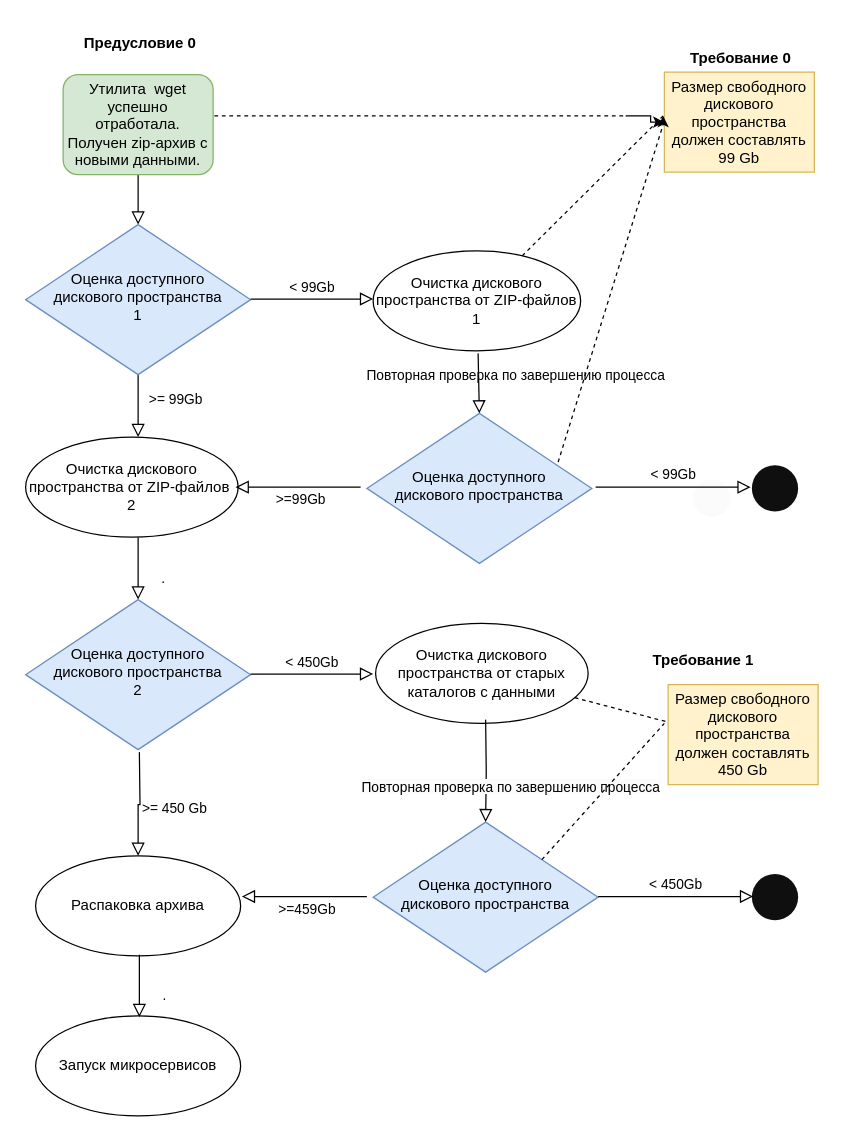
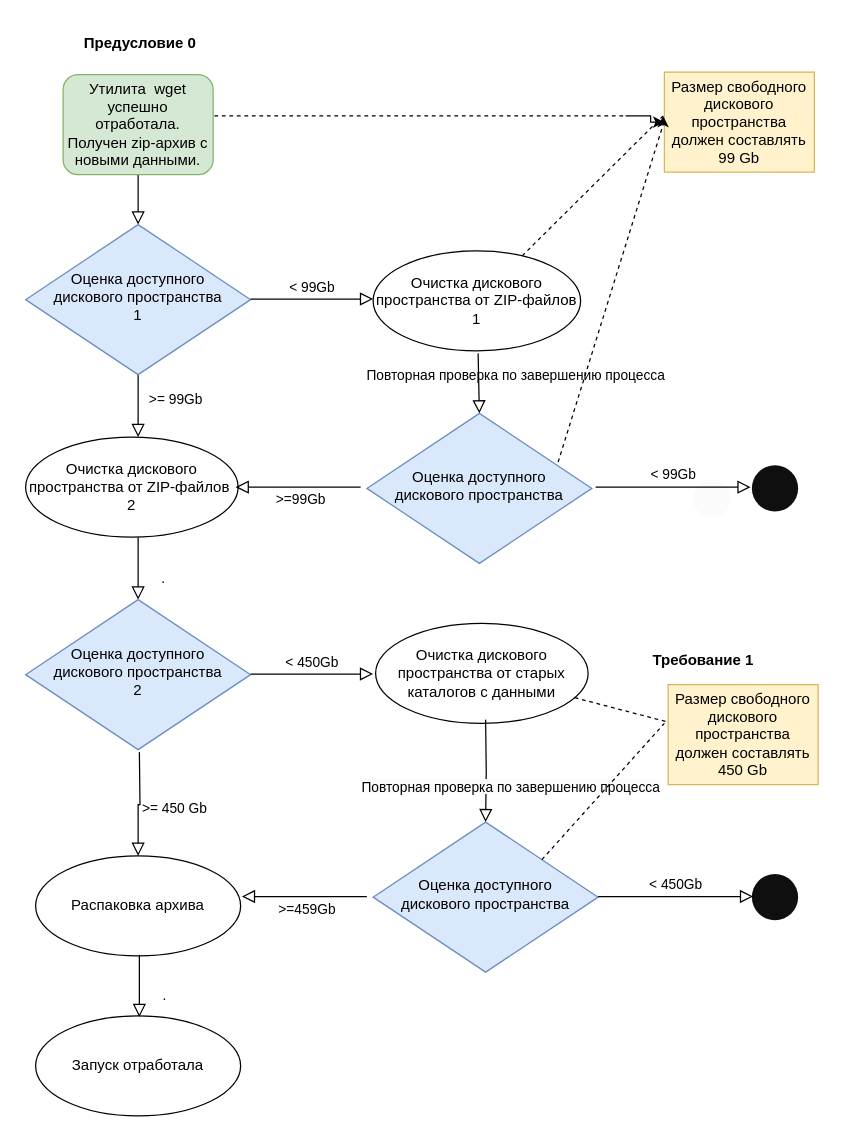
(751, 53) -> none
(138, 1066) -> (138, 1066)
